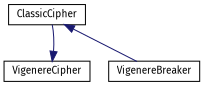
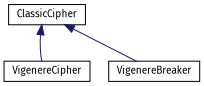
(54, 38) -> (40, 48)
